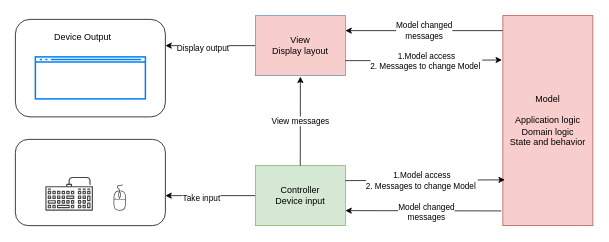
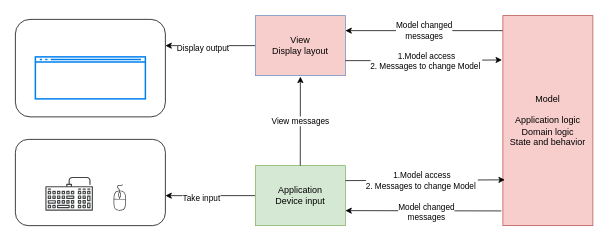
(83, 37) -> none
(300, 195) -> (300, 195)
